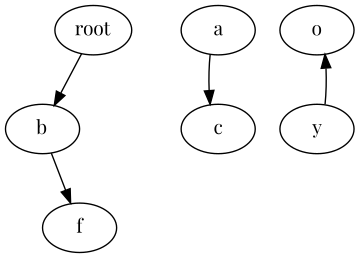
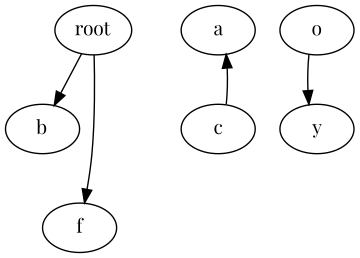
(209, 72) -> (227, 86)
(326, 86) -> (308, 72)
(58, 172) -> (94, 122)
